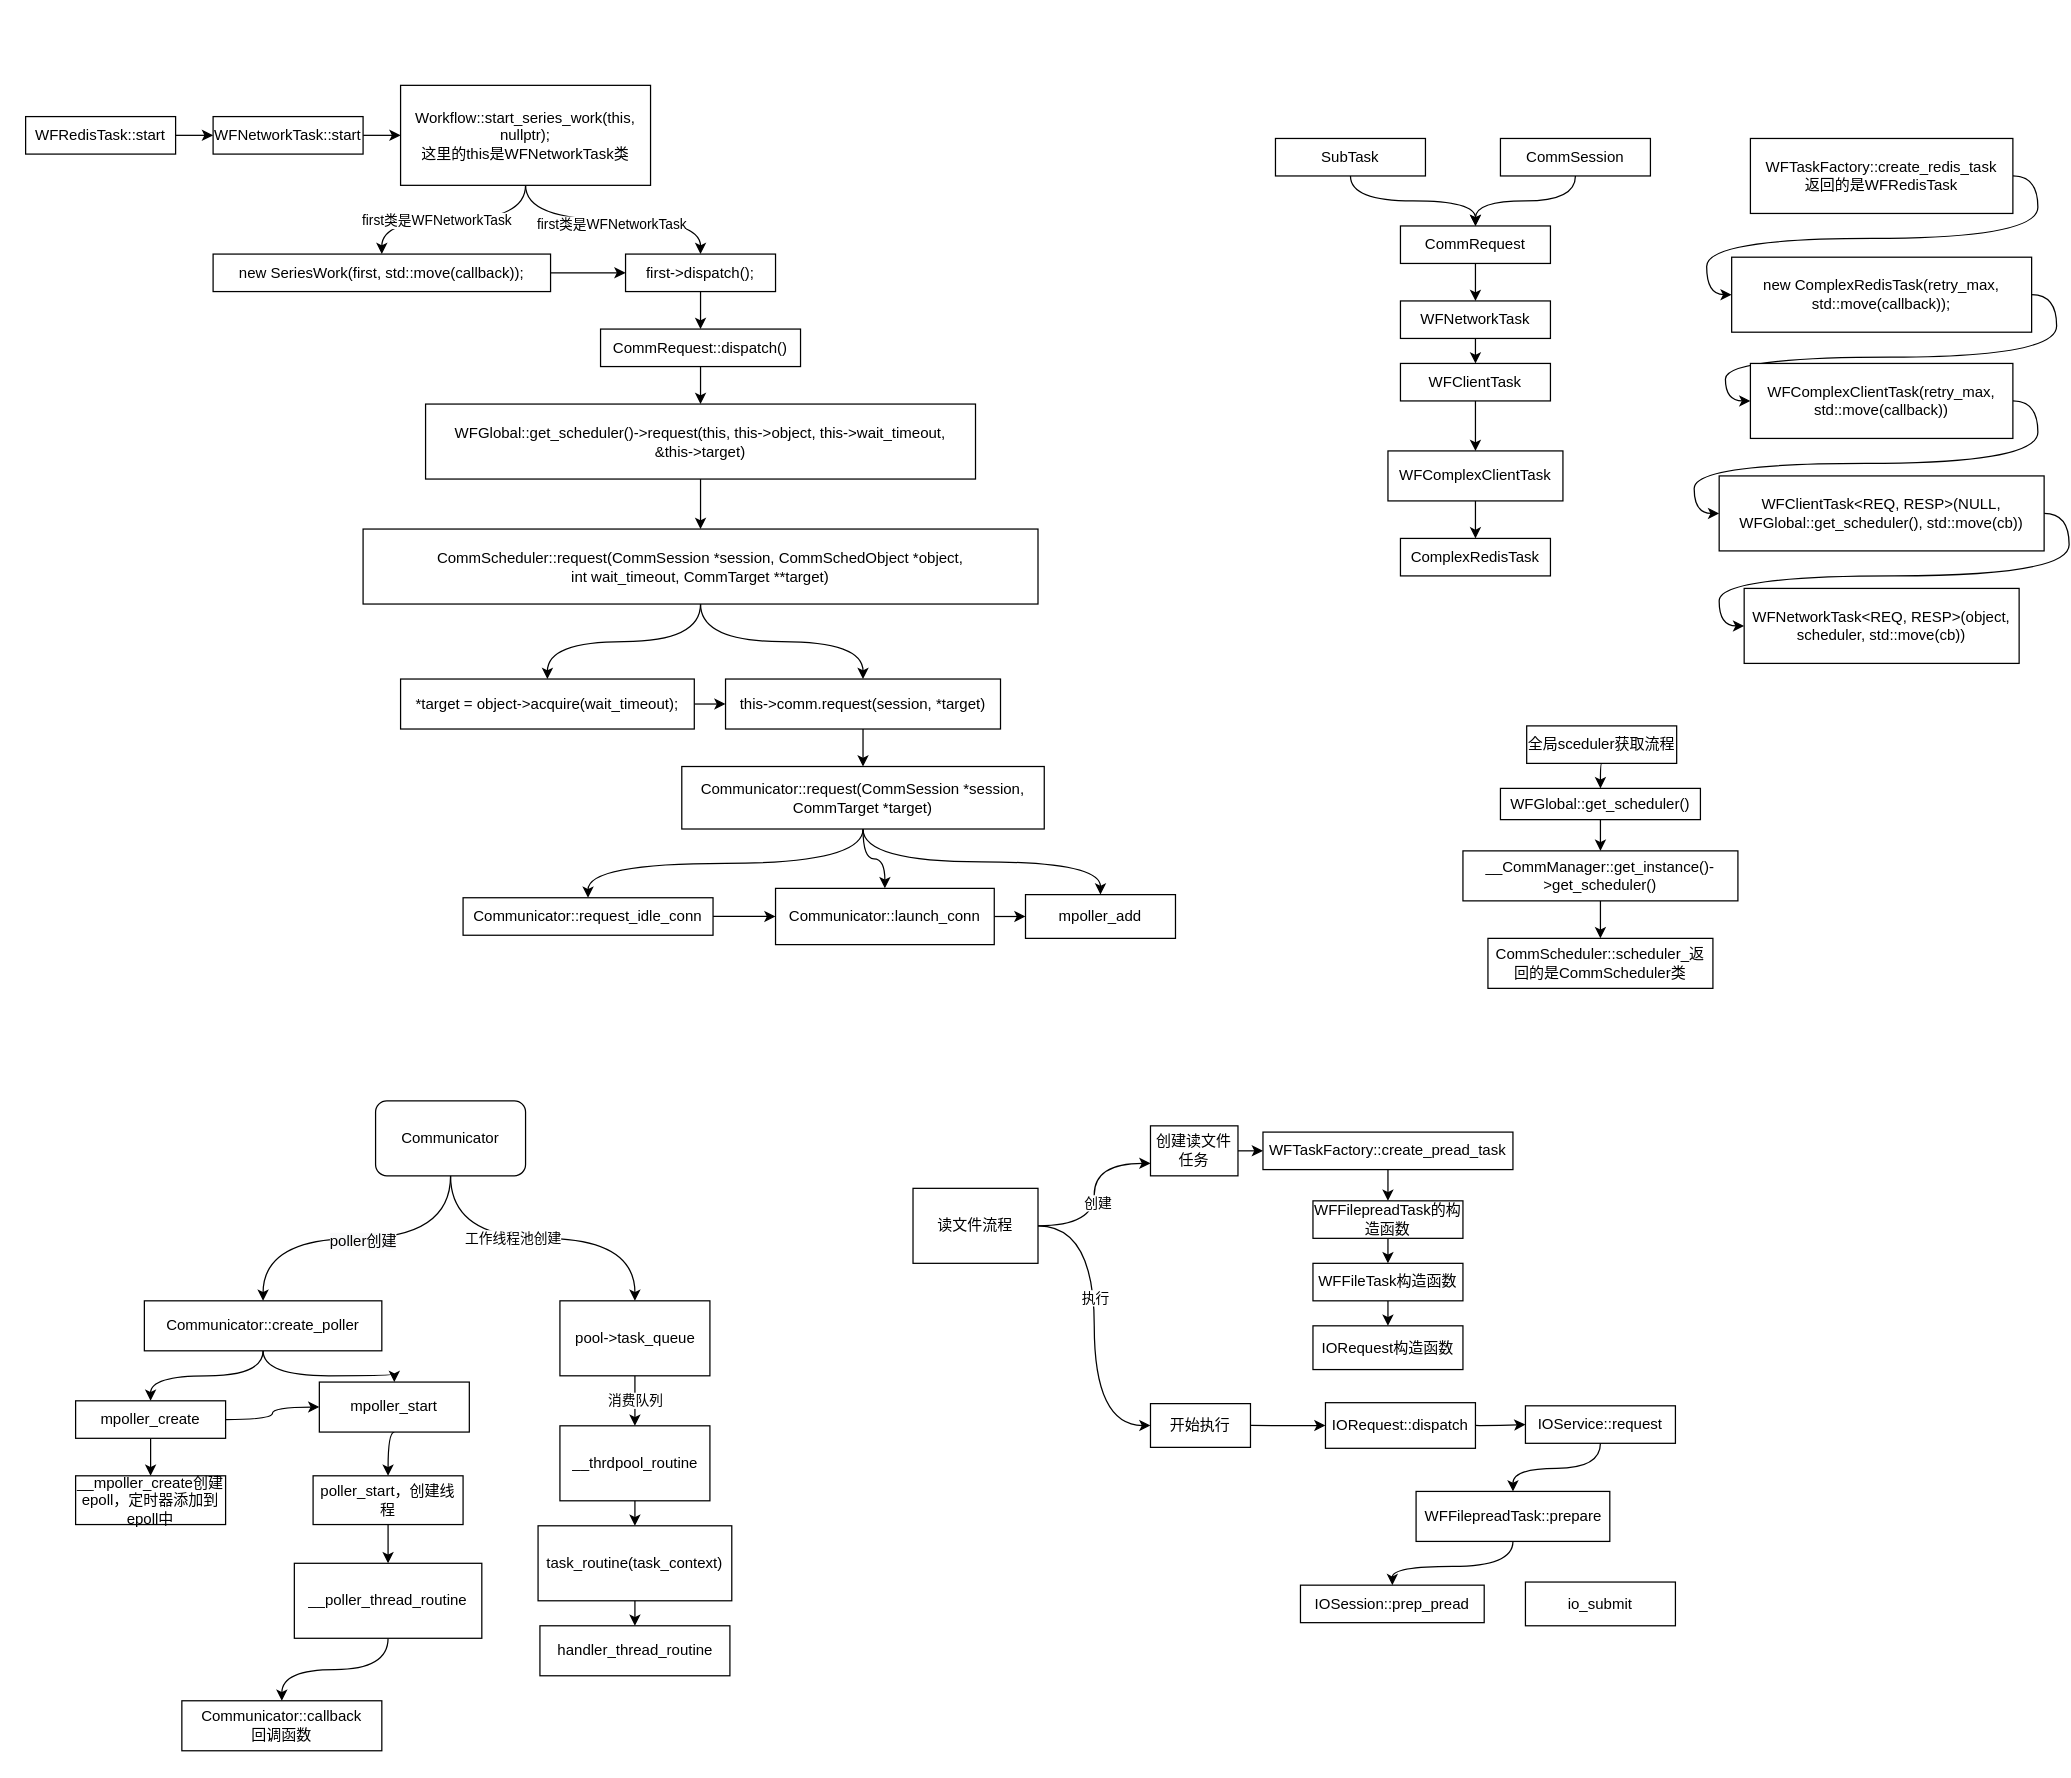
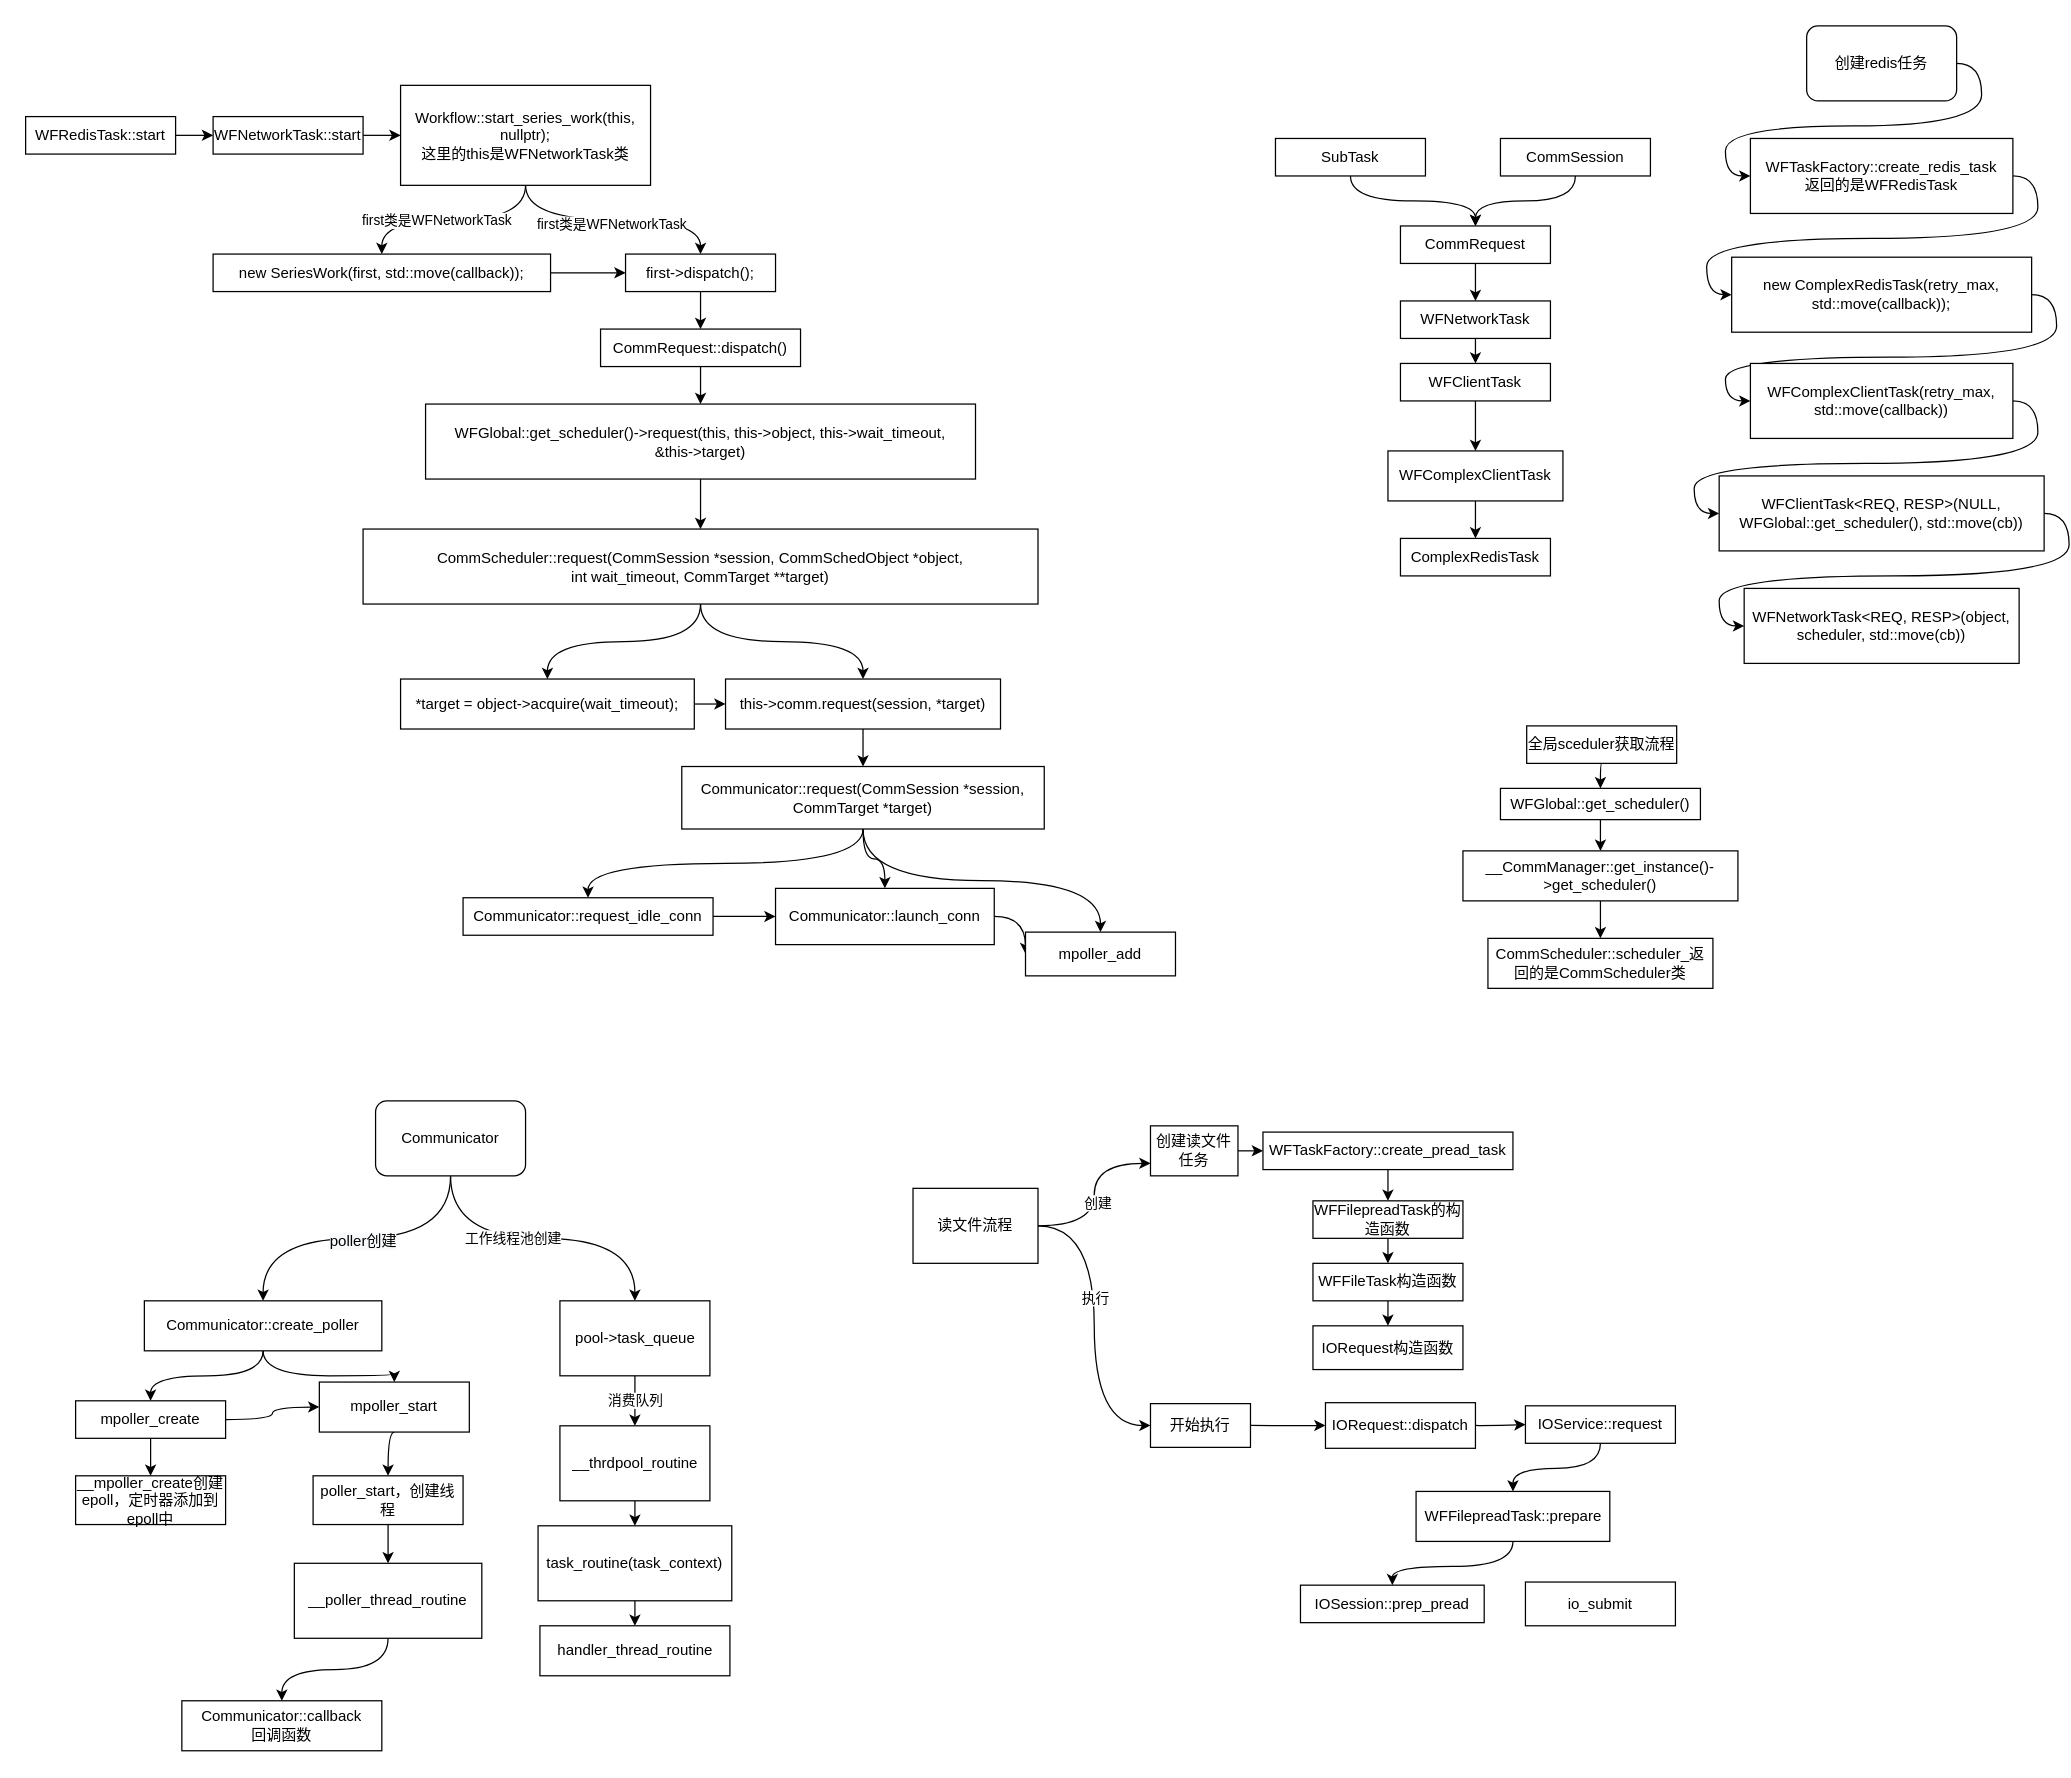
none -> (1882, 63)
none -> (1862, 126)
(1101, 916) -> (1101, 954)
